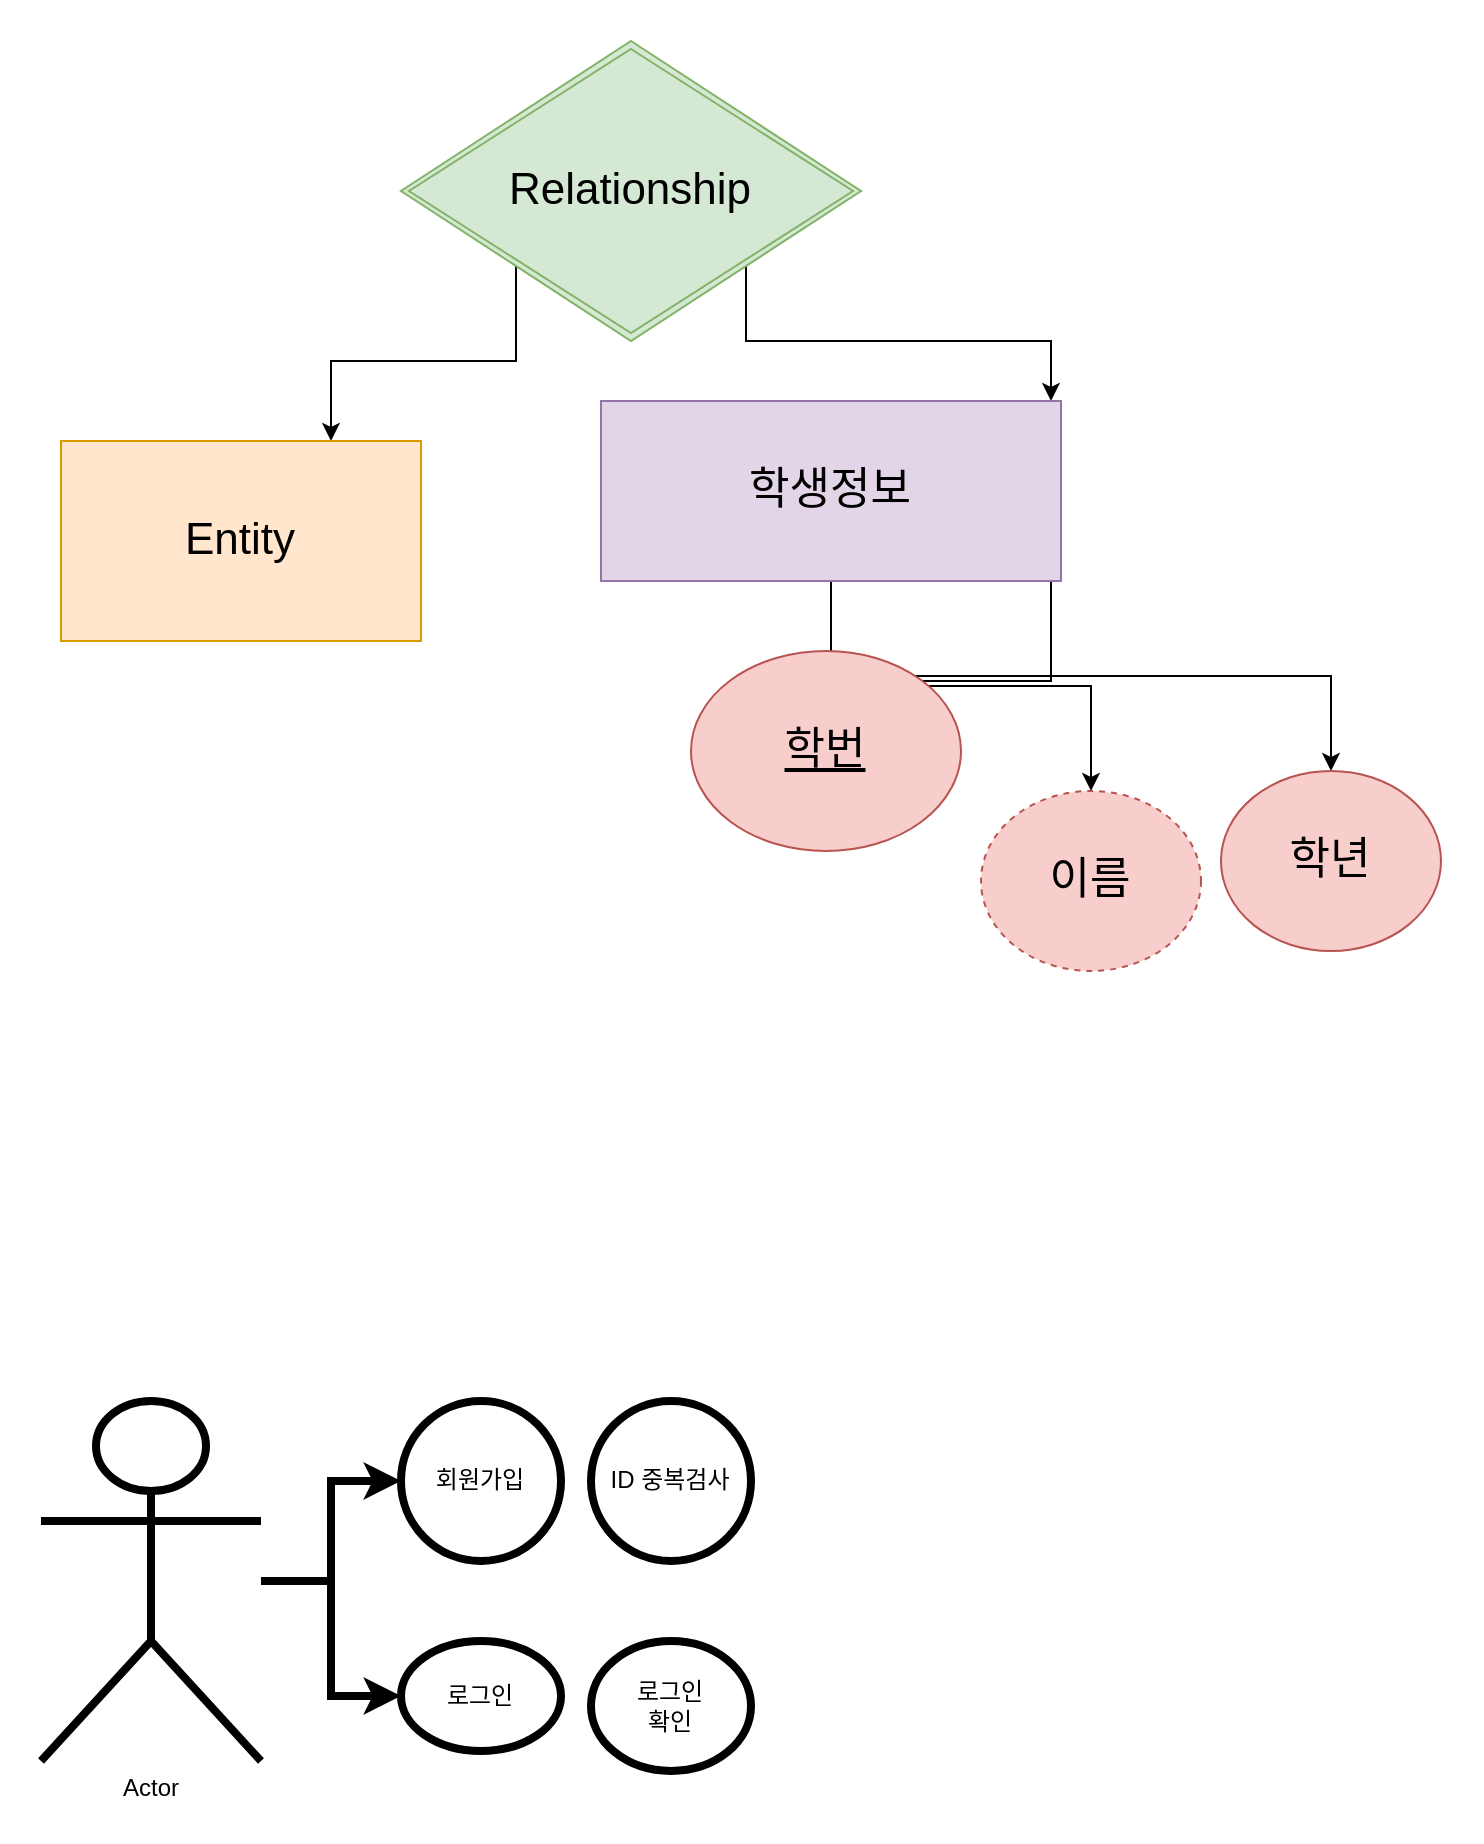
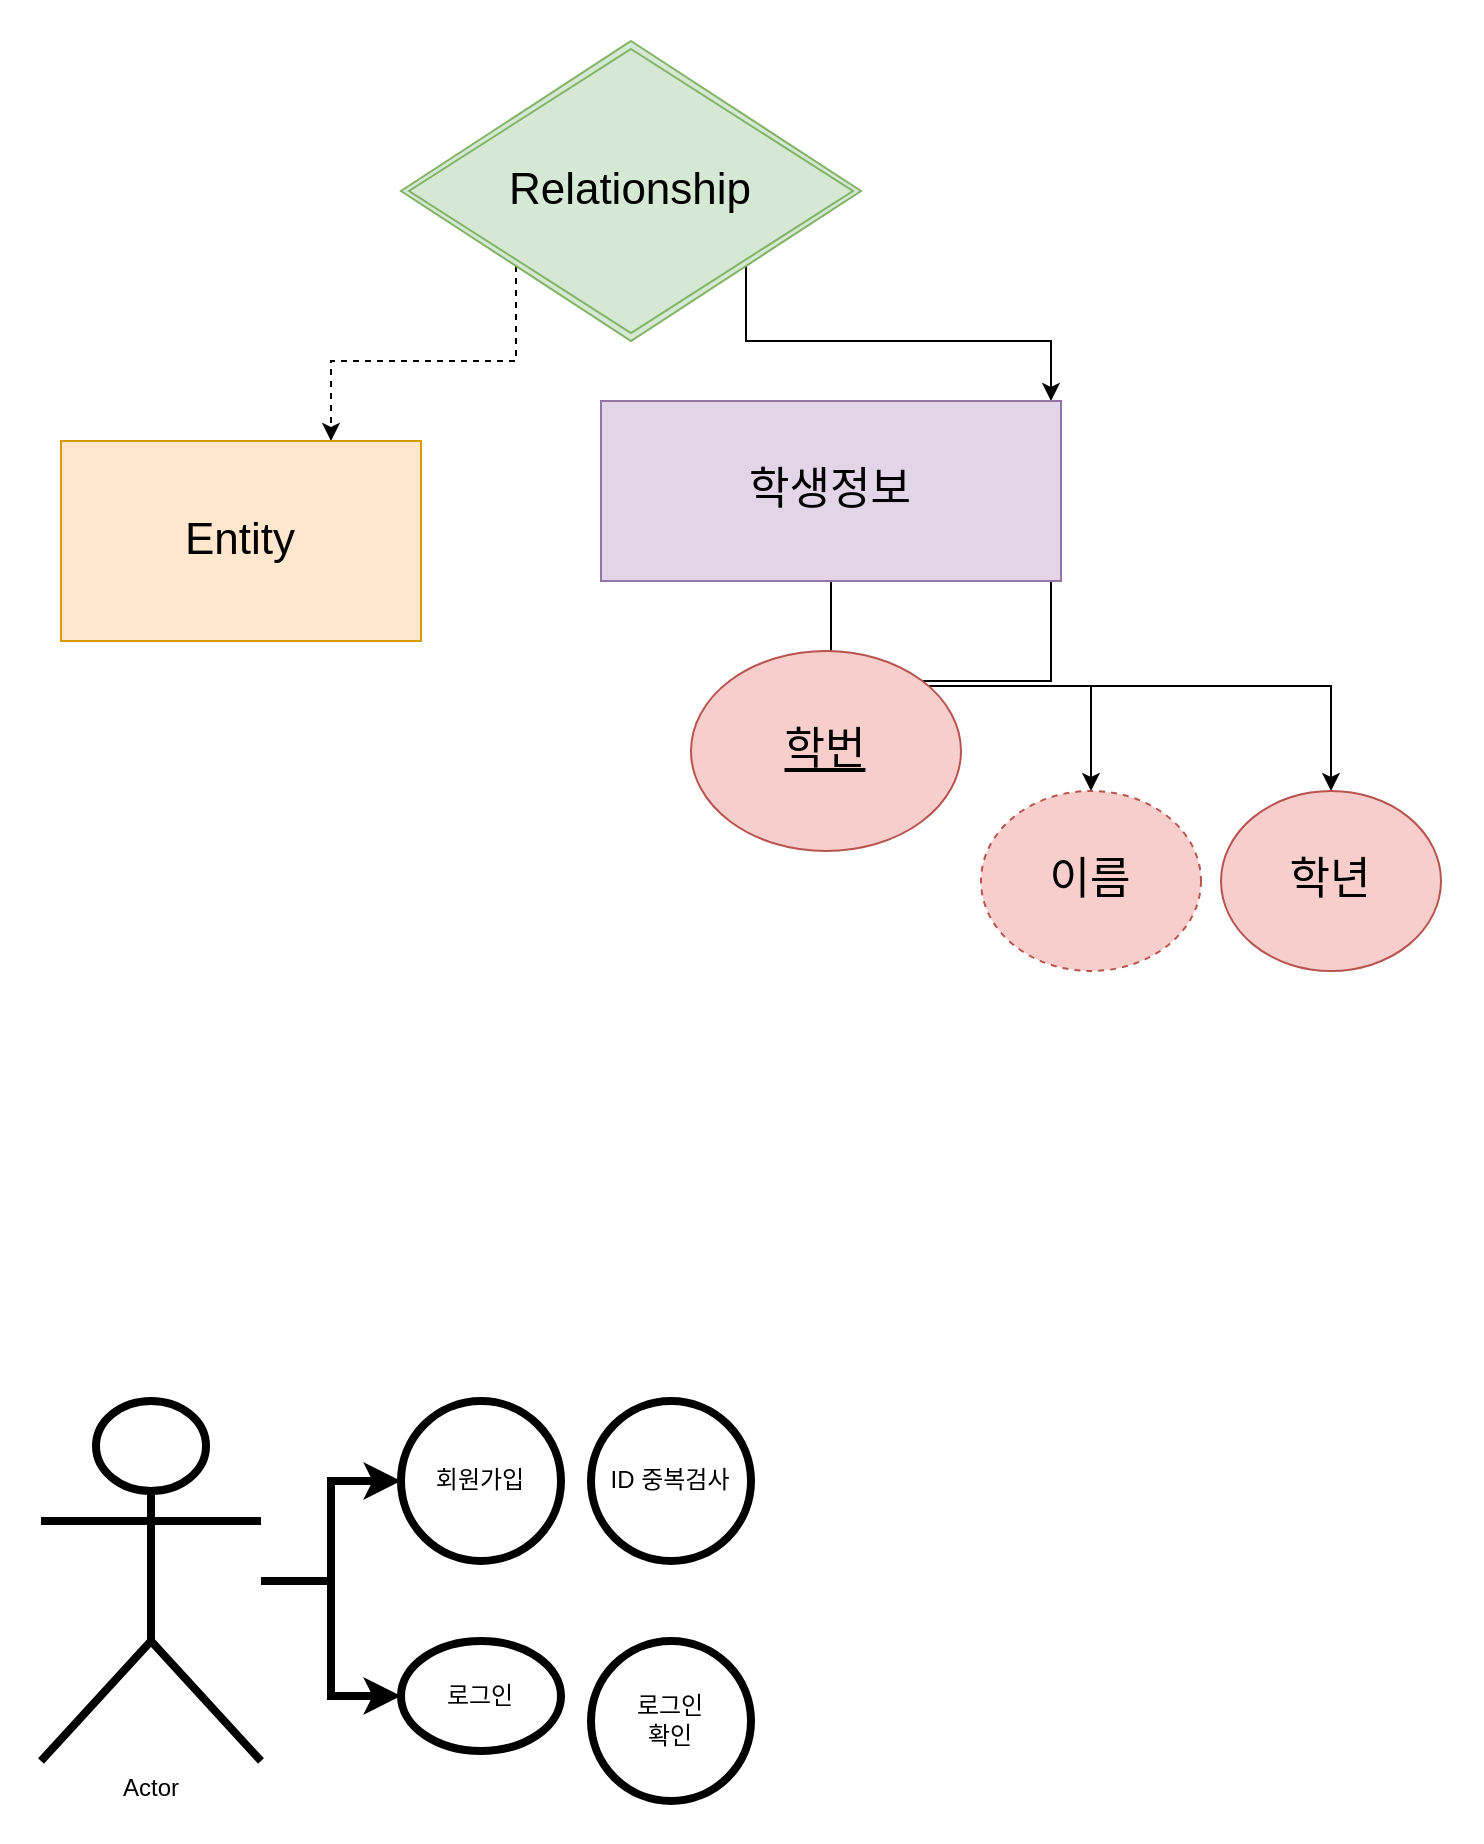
(436, 361) -> (436, 361)
(1331, 861) -> (1331, 881)
(671, 1706) -> (671, 1721)
